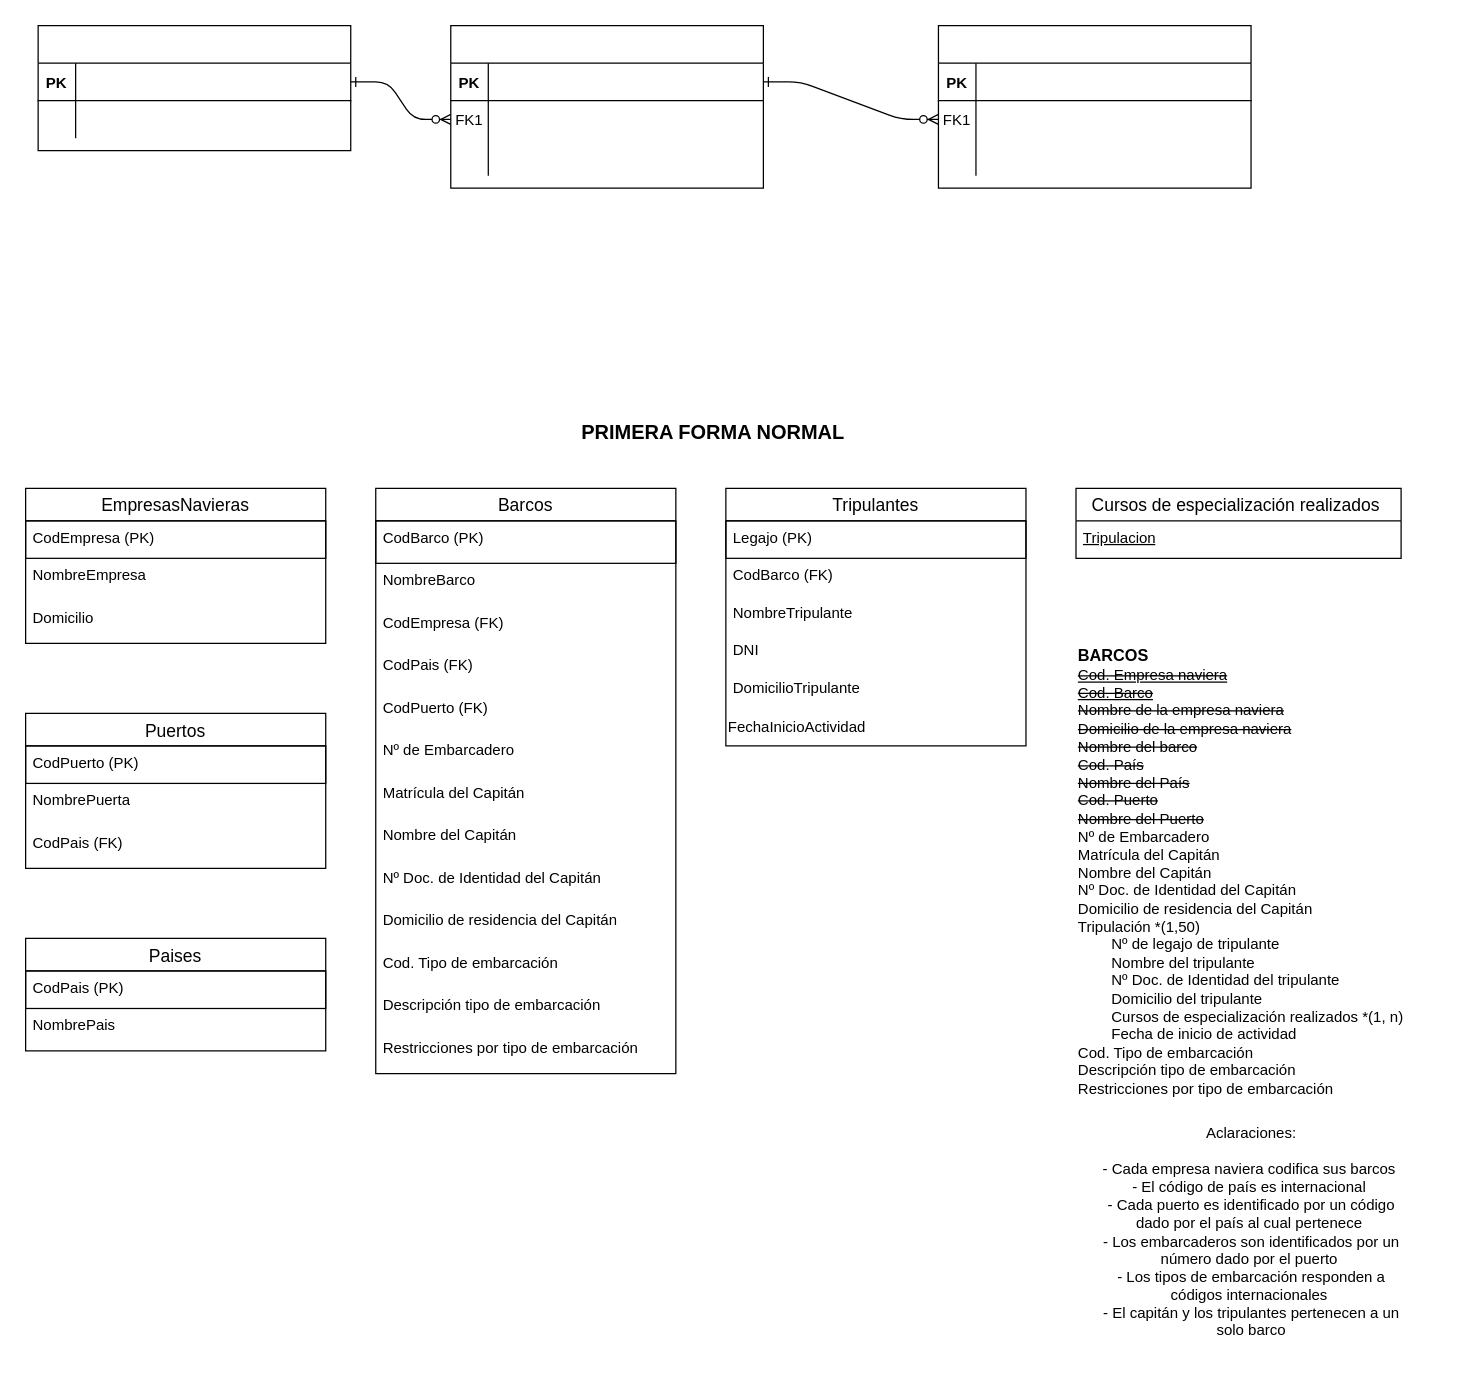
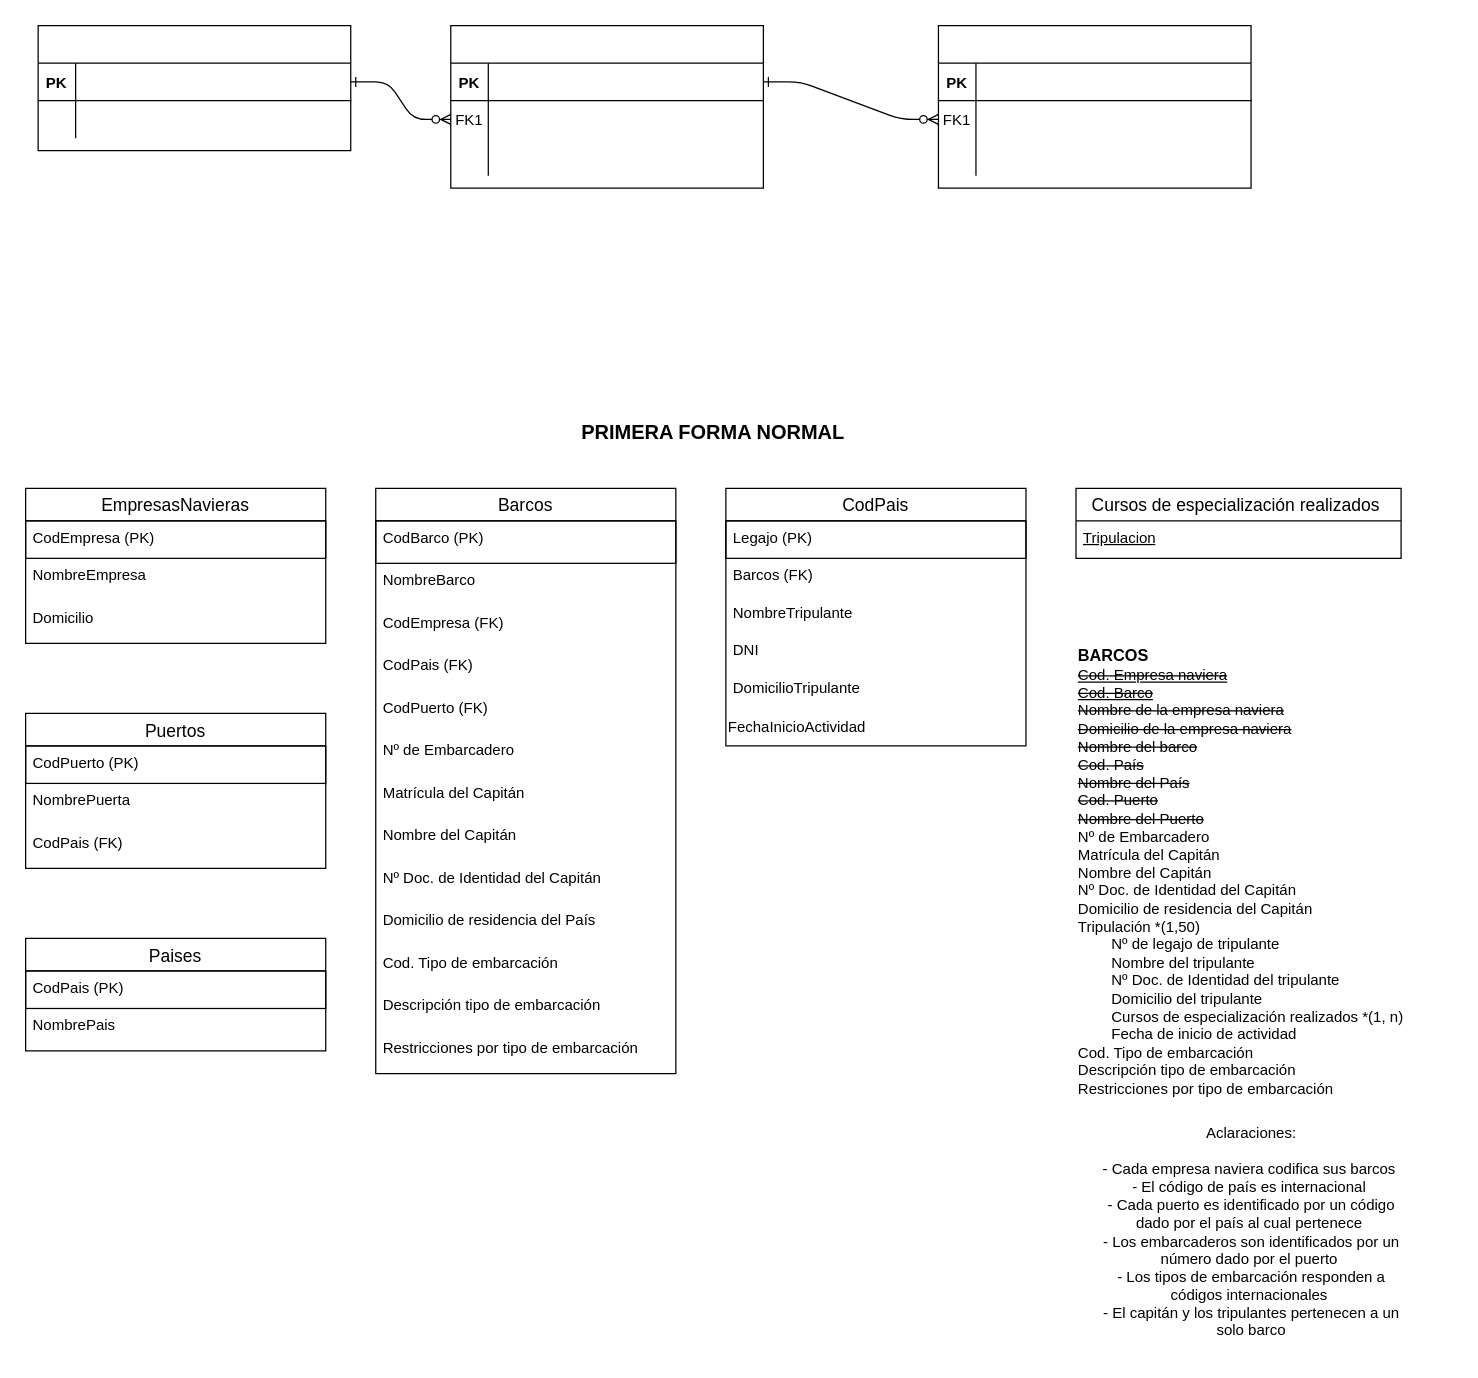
(875, 505) -> (875, 505)
(786, 576) -> (777, 576)
(507, 921) -> (496, 921)
